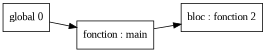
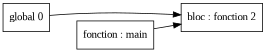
(59, 24) -> (111, 13)
